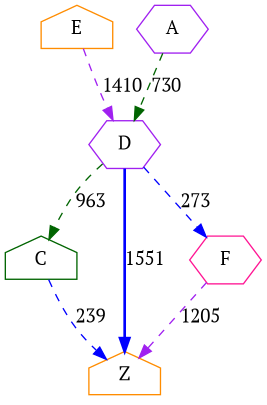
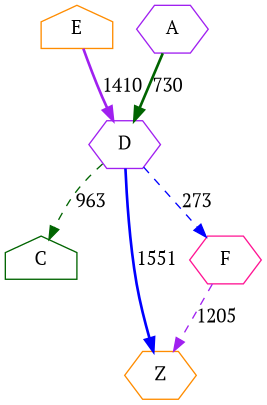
(95, 79) -> (95, 79)
(151, 81) -> (151, 81)
(69, 318) -> none
(125, 375) -> (160, 375)
